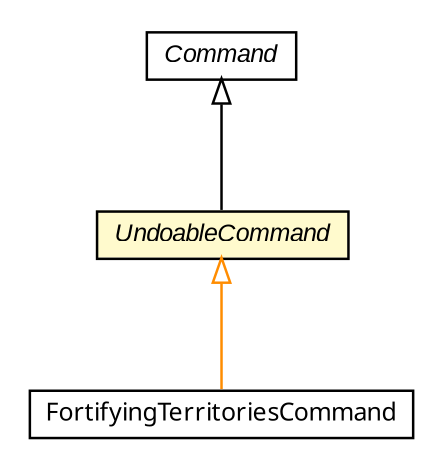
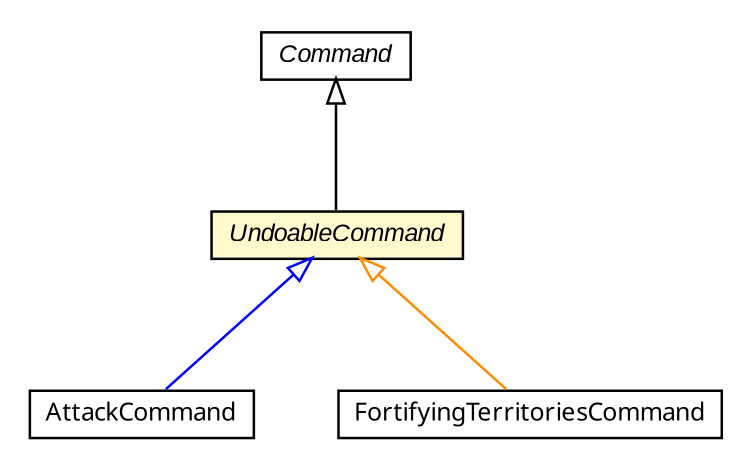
none -> (142, 413)
